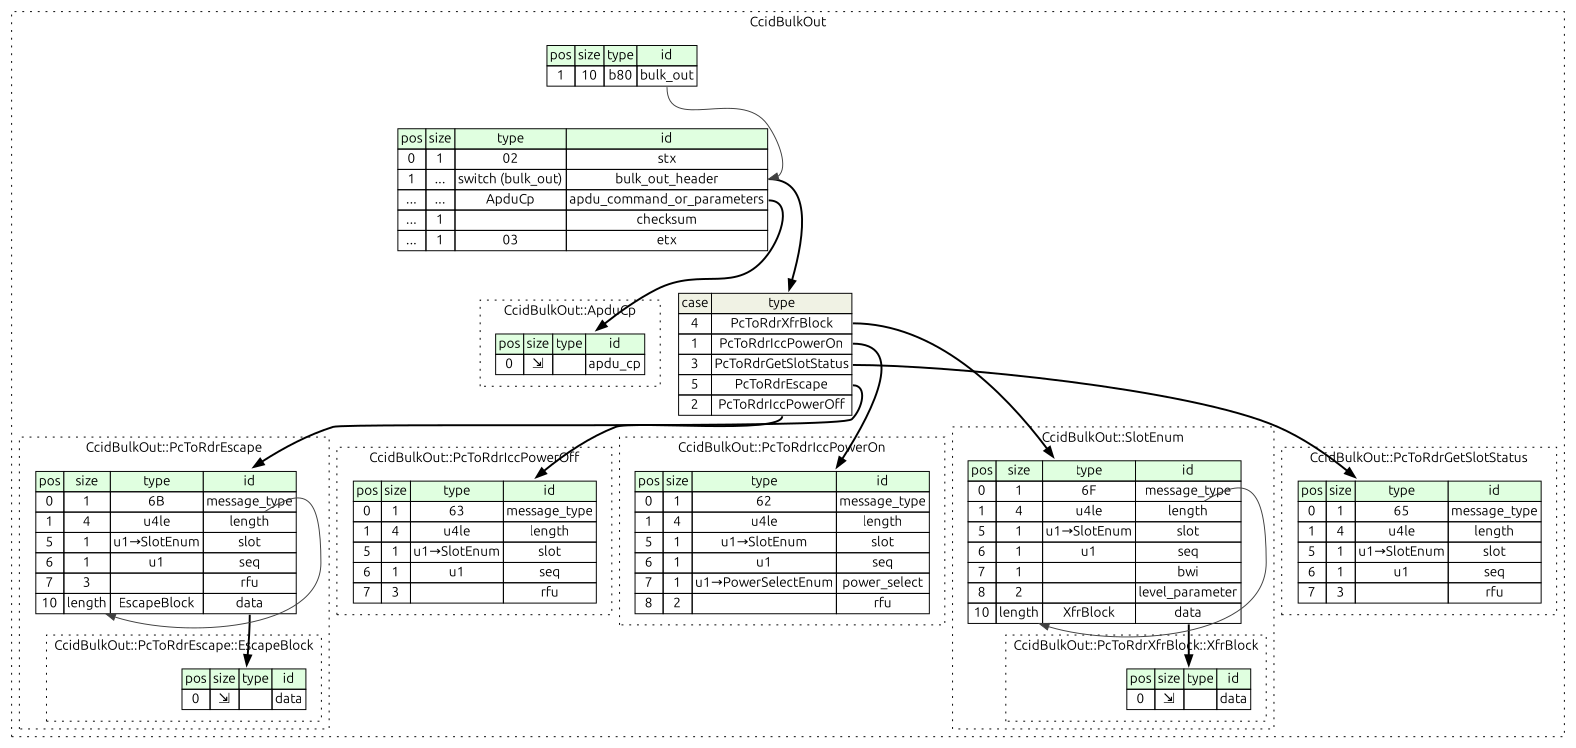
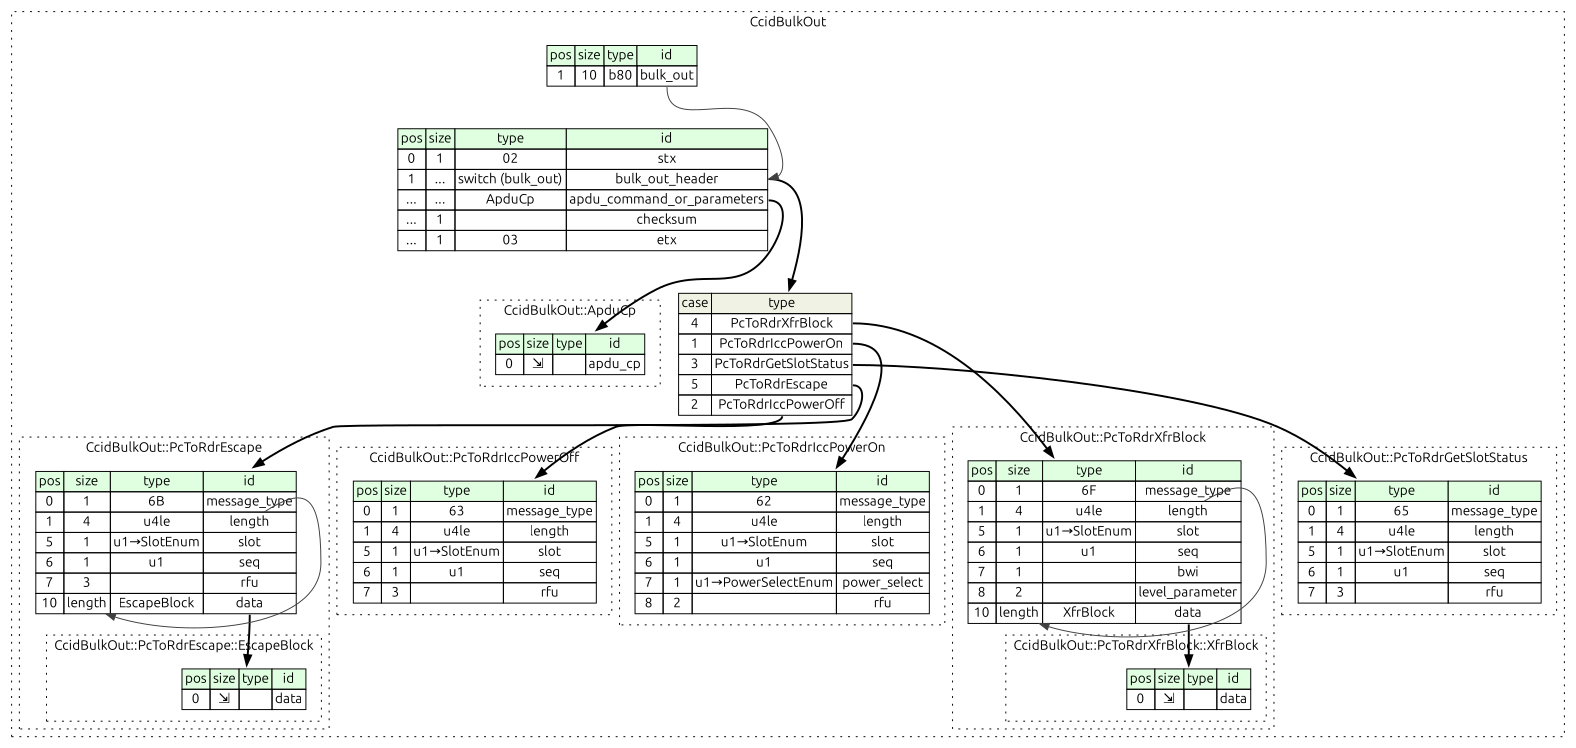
(1113, 438) -> (1113, 438)
